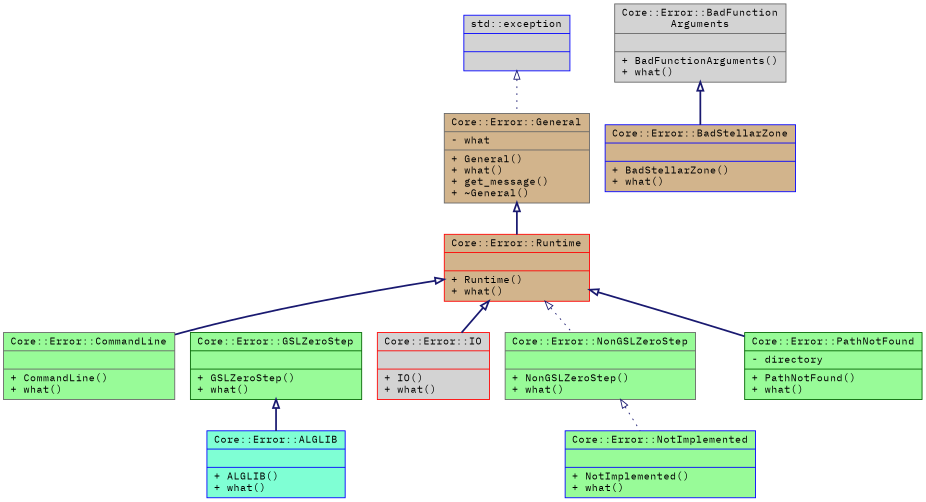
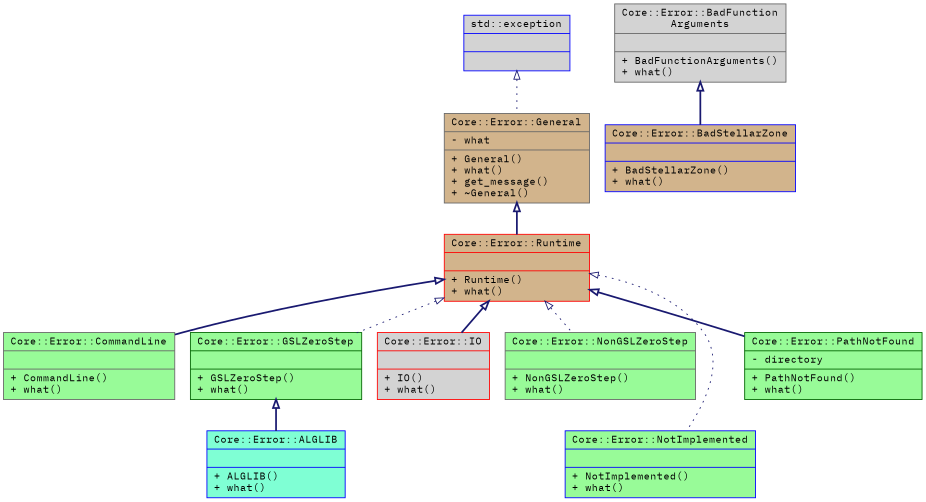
none -> (396, 317)
(633, 419) -> (702, 331)
